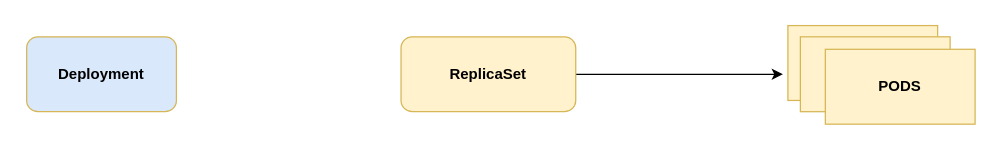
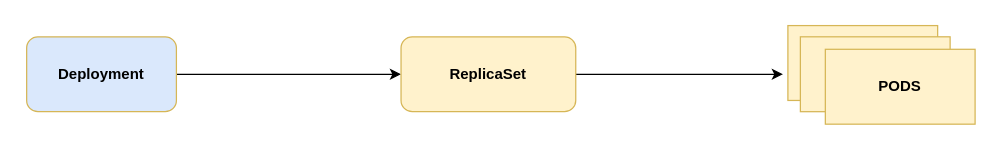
none -> (284, 74)
